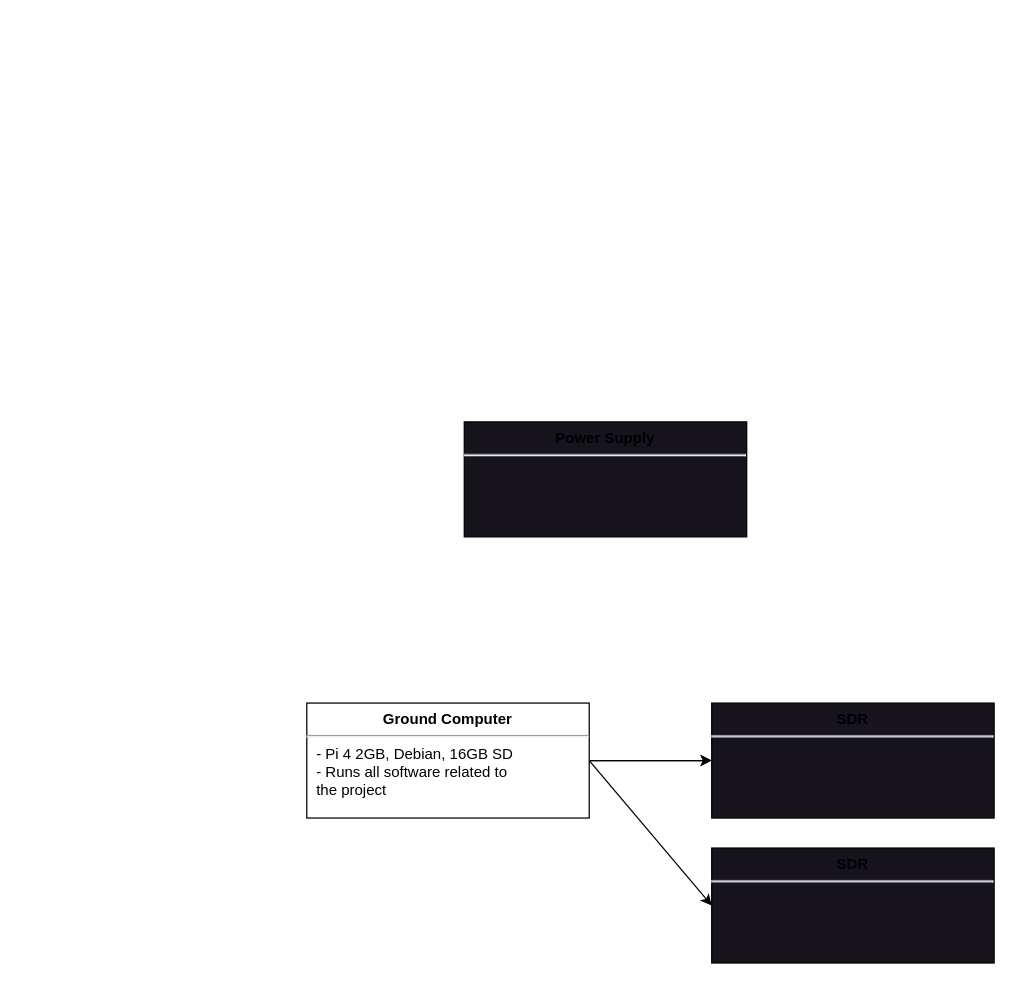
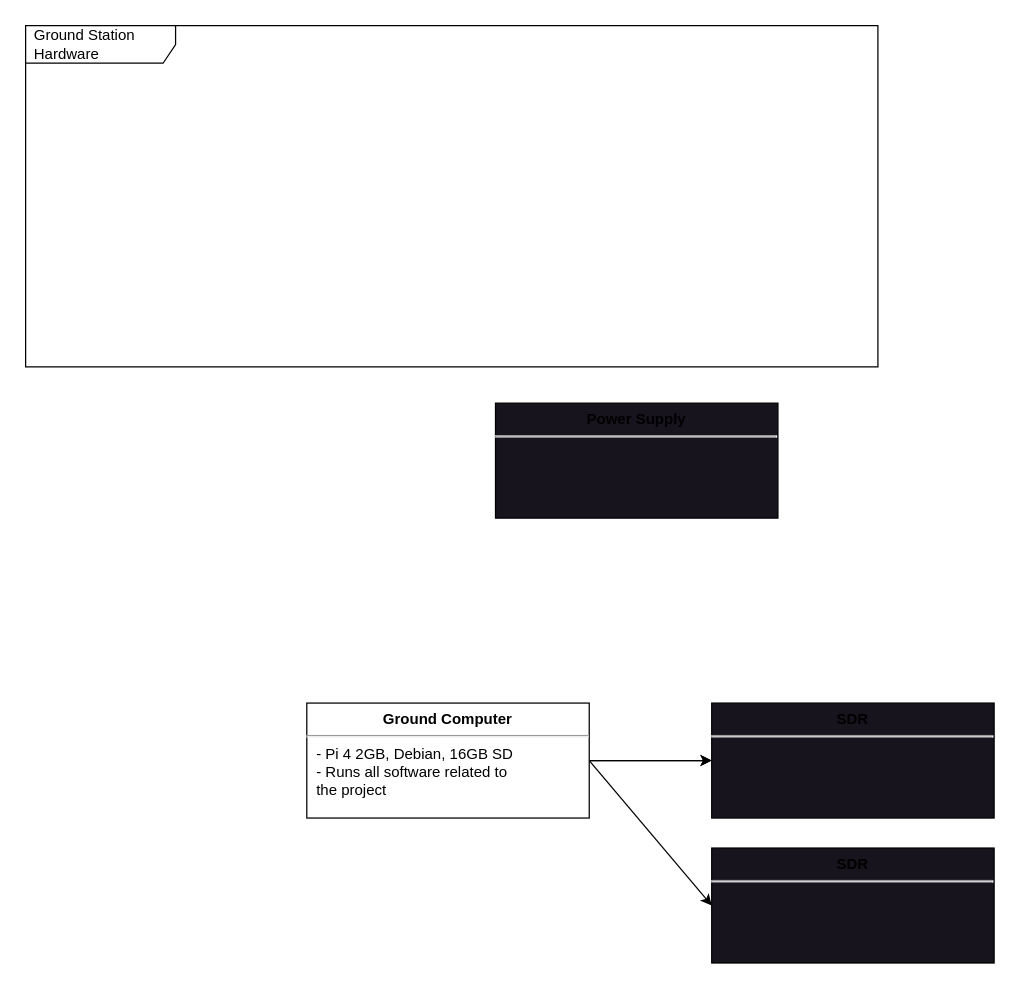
none -> (452, 196)
(606, 479) -> (637, 461)
